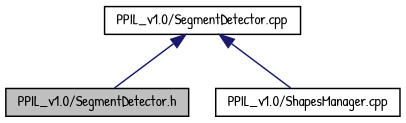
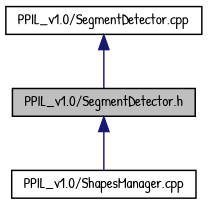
(261, 66) -> (104, 151)
